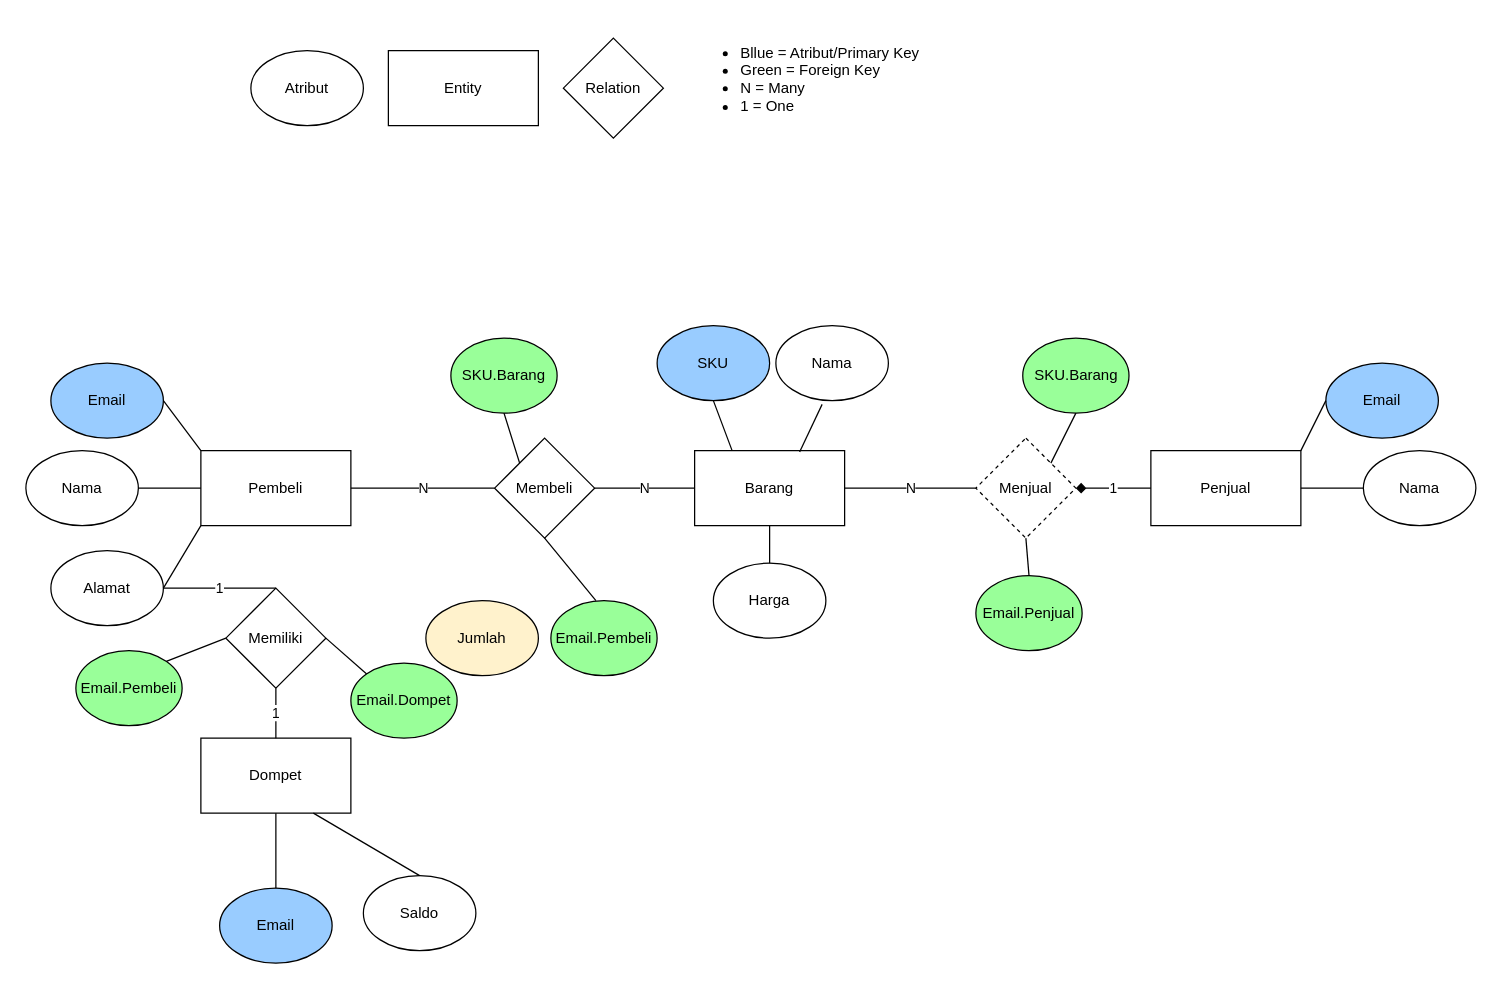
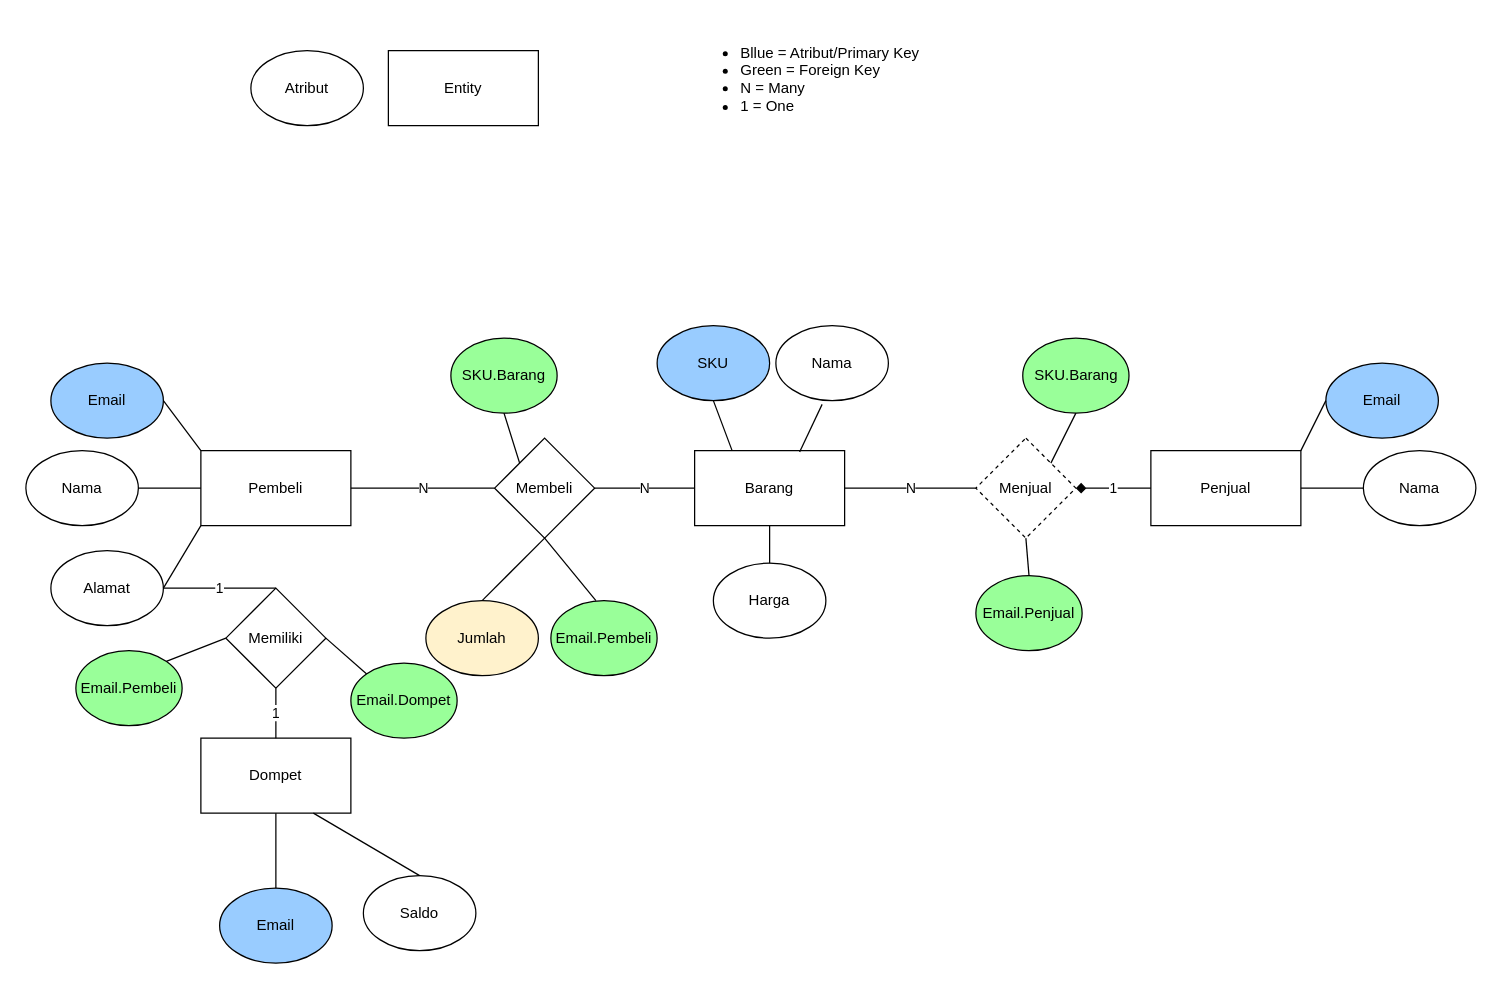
(613, 88) -> none
none -> (513, 569)
